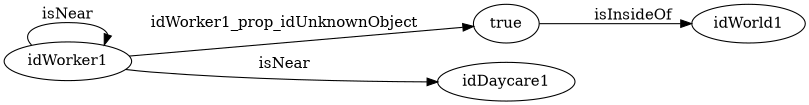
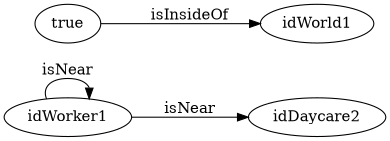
(296, 42) -> none
(506, 82) -> (317, 117)
